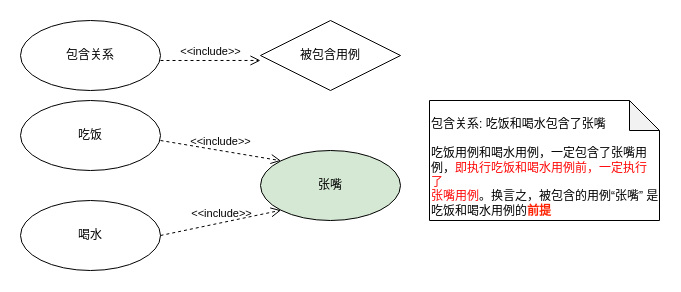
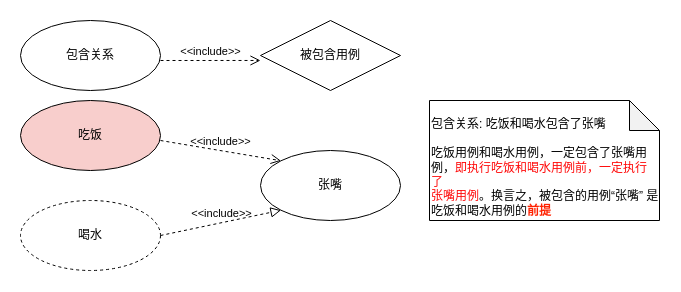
(91, 136) -> (91, 136)
(331, 186) -> (331, 186)
(272, 212) -> (269, 213)
(91, 236) -> (91, 236)
